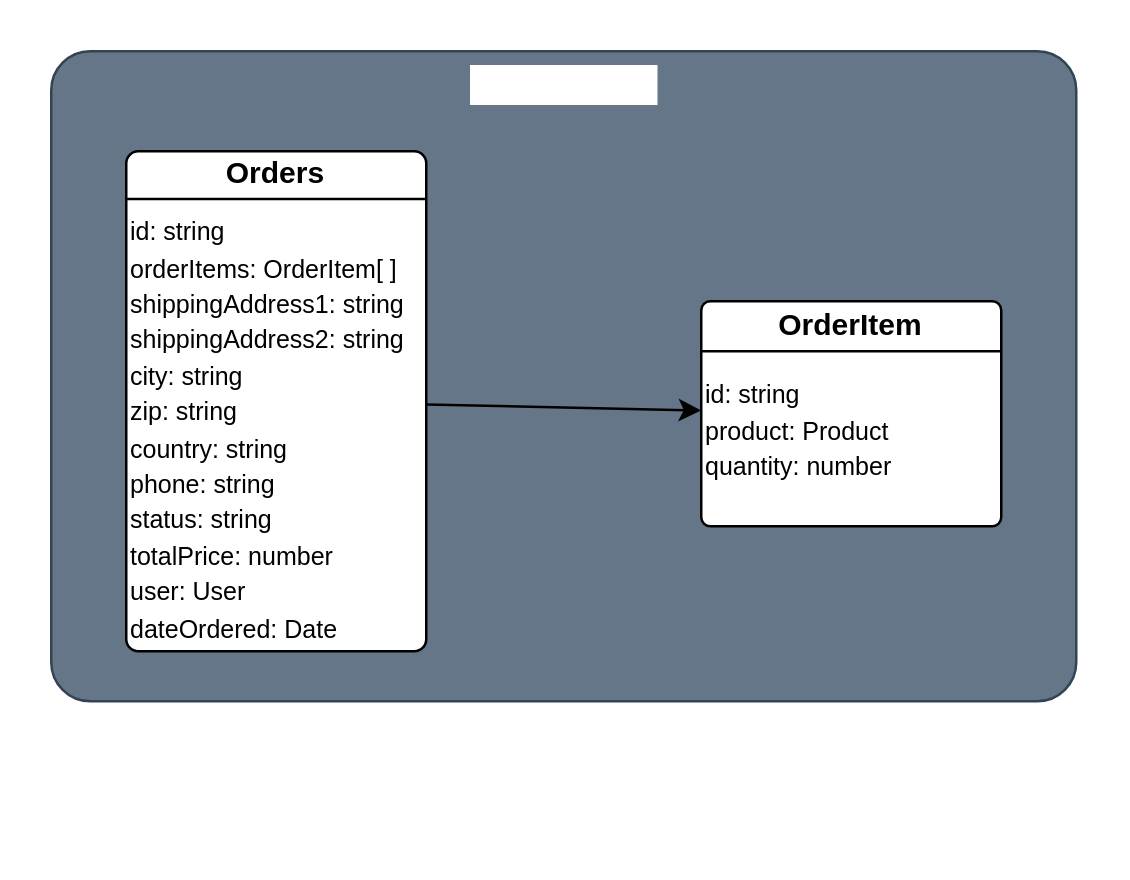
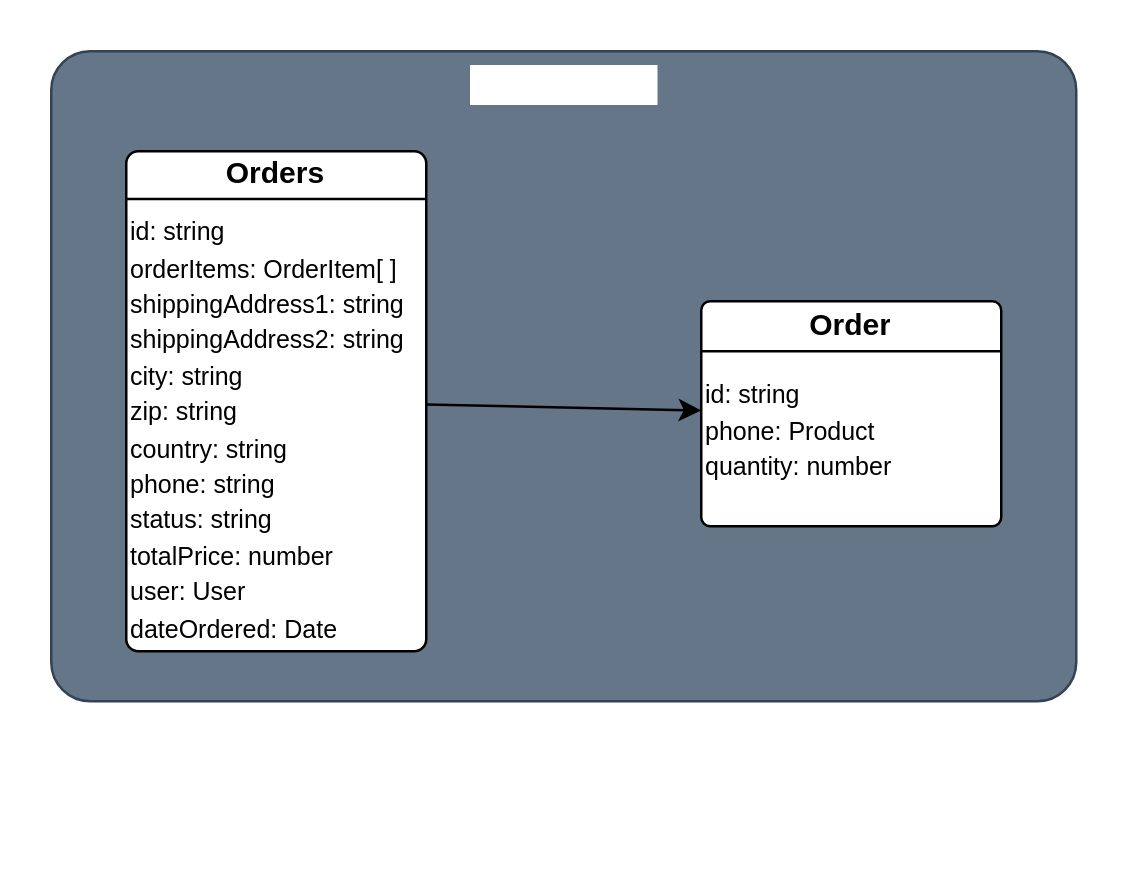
(851, 318) -> (851, 318)
(833, 465) -> (829, 465)
